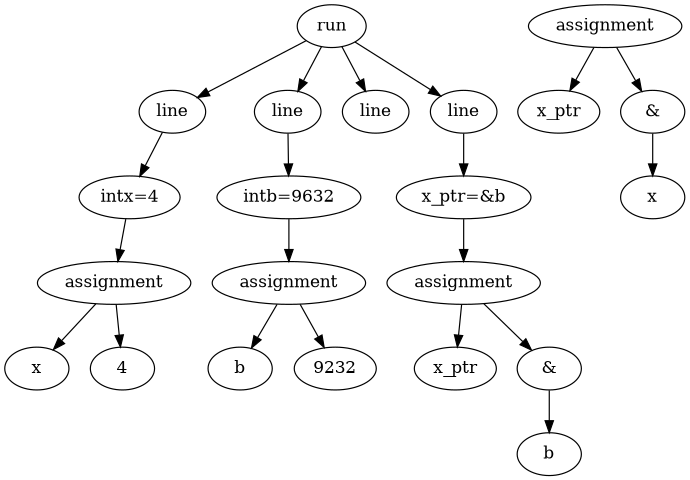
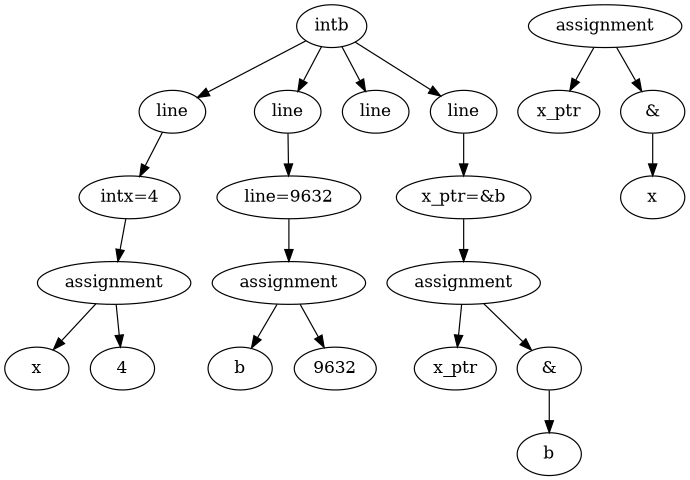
(332, 26) -> (332, 26)
(289, 197) -> (289, 197)
(335, 369) -> (335, 369)
